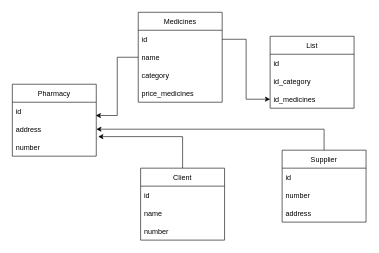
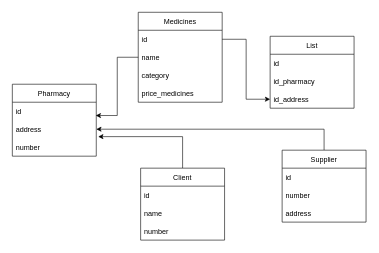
(295, 82) -> (295, 82)
(295, 100) -> (293, 100)
